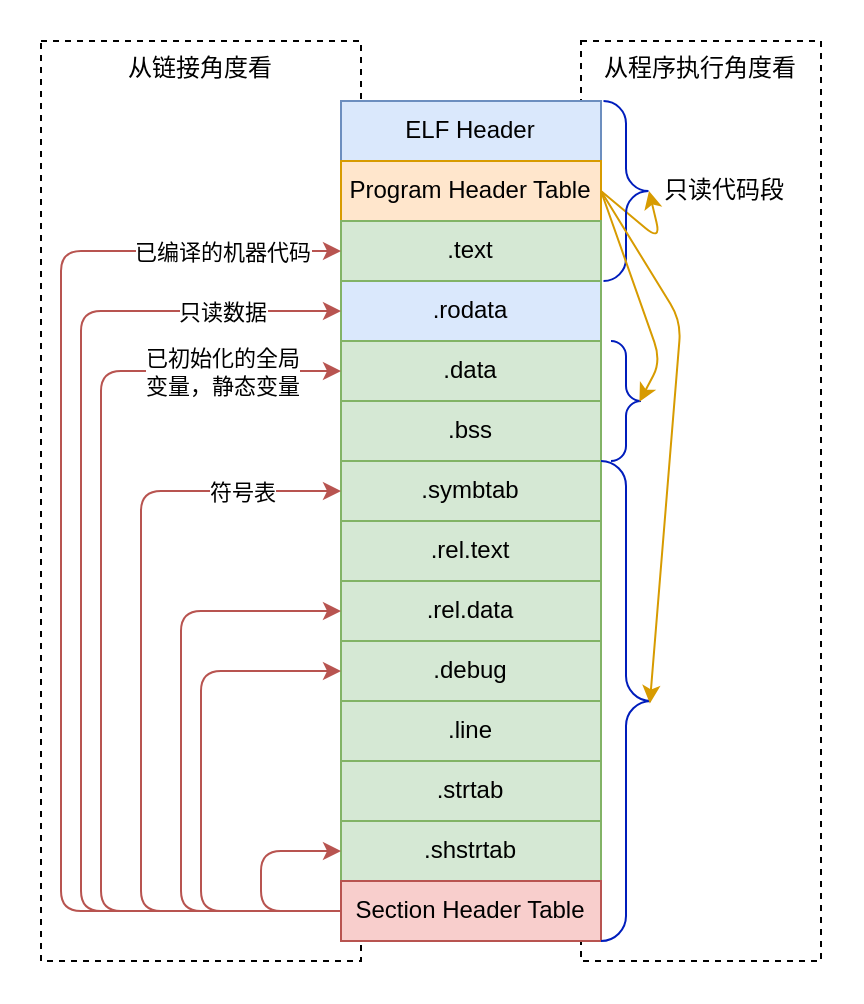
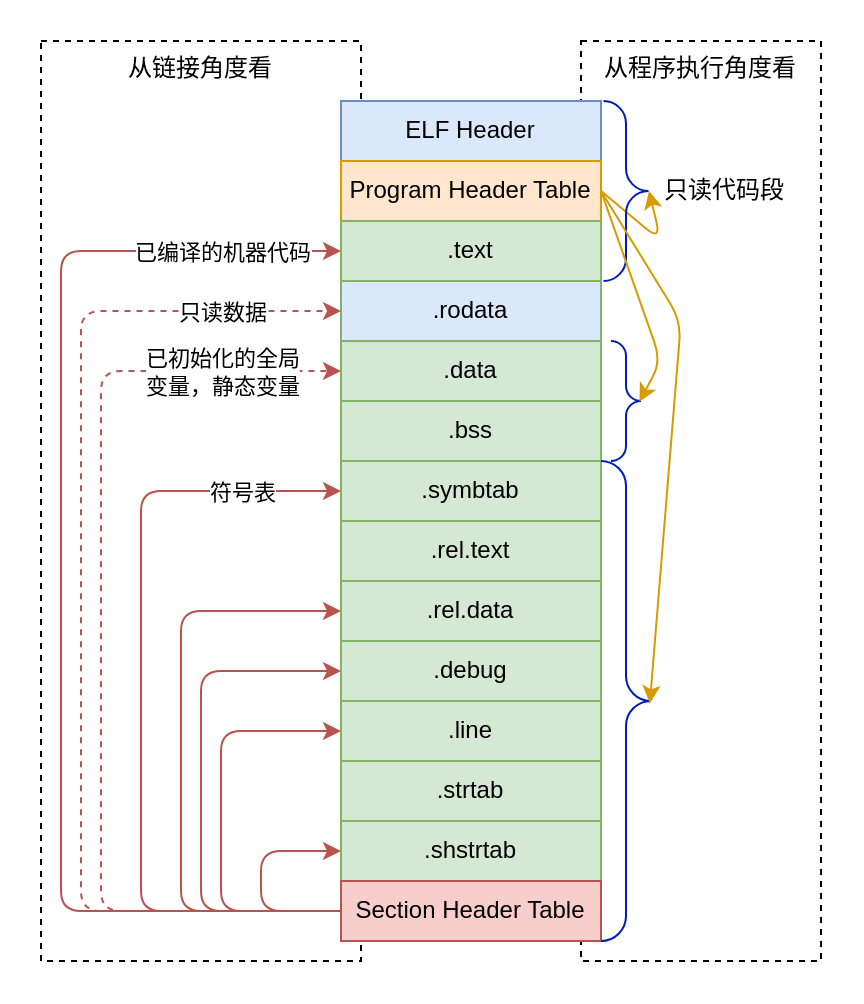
(81, 565) -> (81, 565)
(101, 625) -> (101, 625)
none -> (221, 772)
